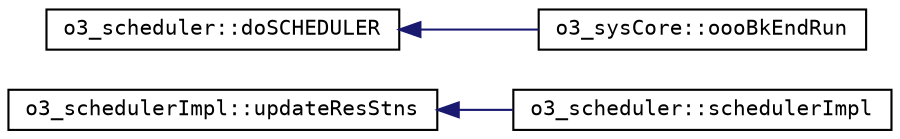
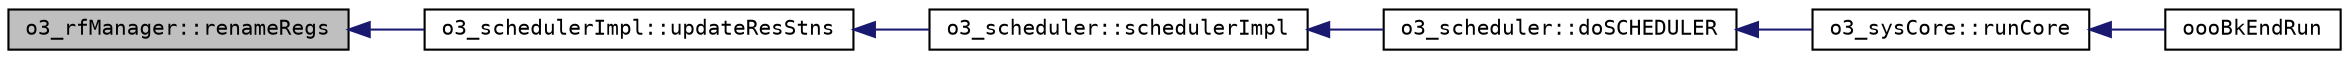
none -> (179, 30)
(702, 30) -> (1951, 30)
none -> (1356, 30)
none -> (2253, 30)
